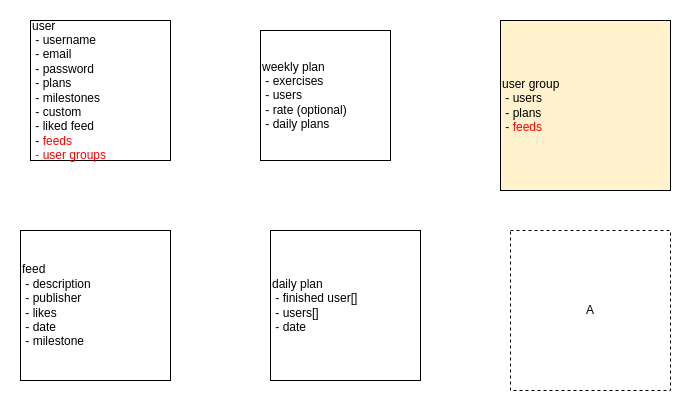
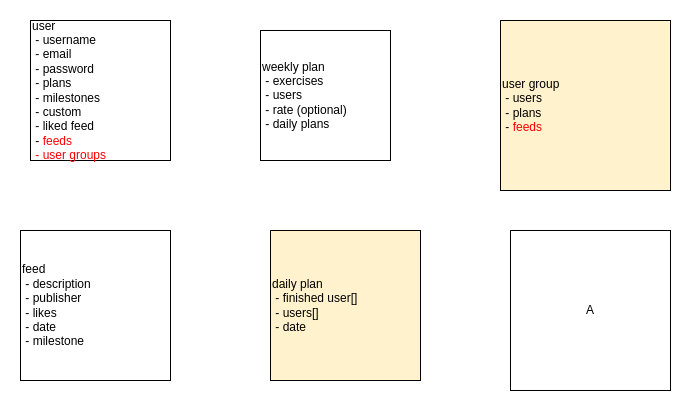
(346, 306) -> (346, 306)
(591, 311) -> (591, 311)
